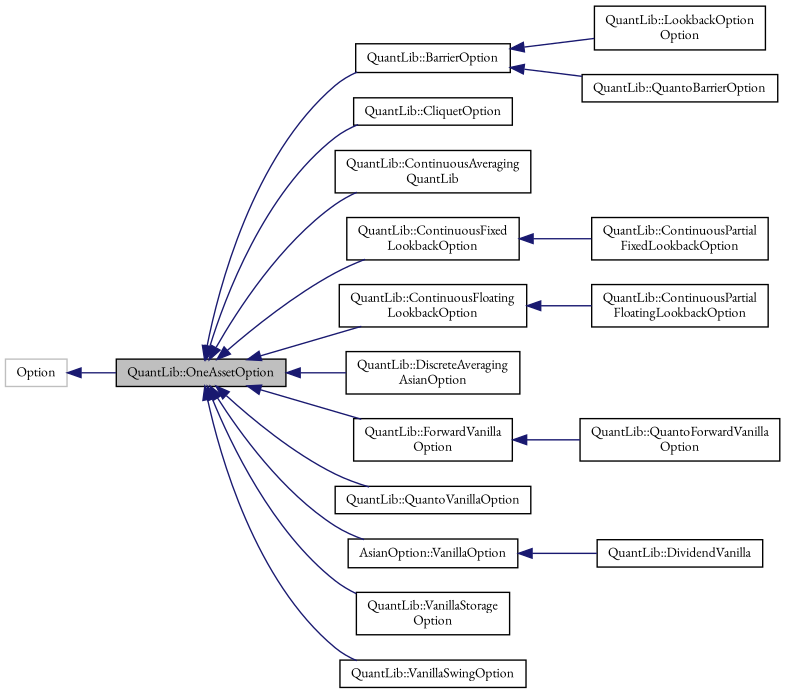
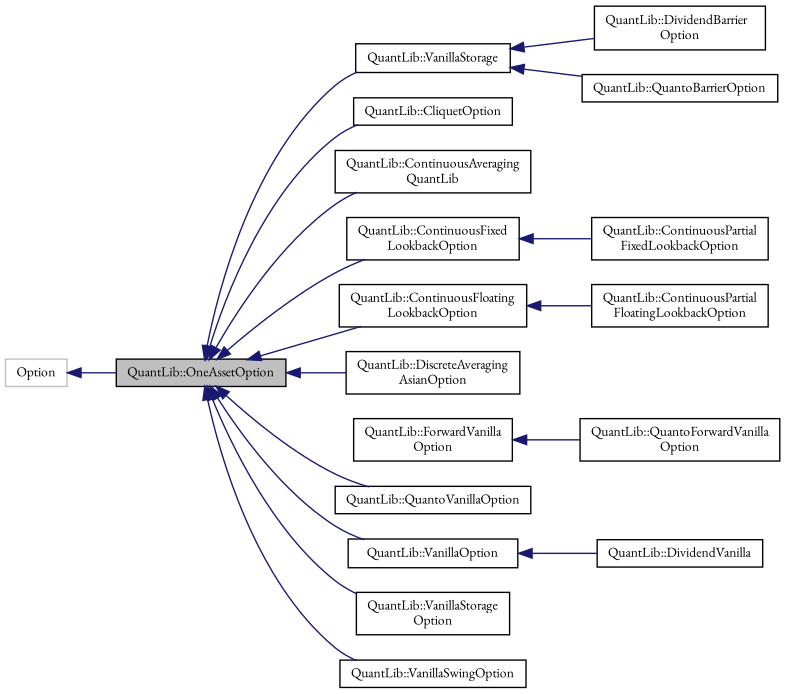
(680, 28) -> (680, 28)
(433, 58) -> (433, 58)
(311, 405) -> none
(433, 553) -> (433, 553)
